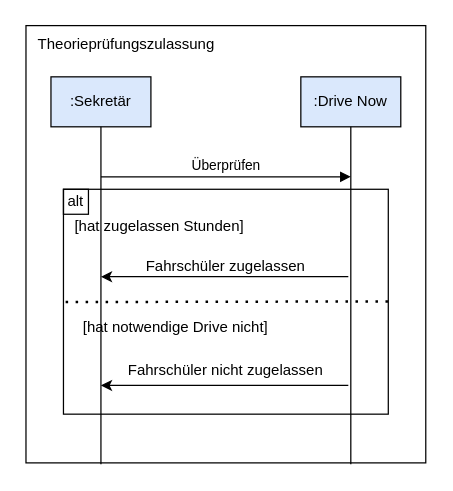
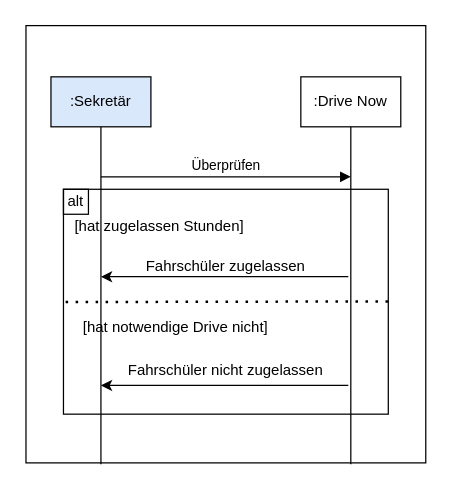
(126, 44) -> none
(351, 102) -> (351, 102)
